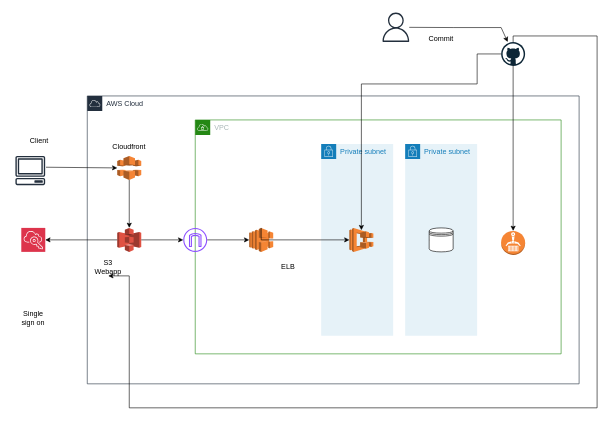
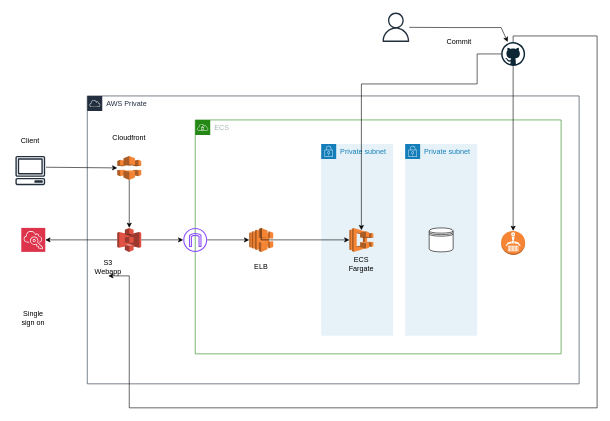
(441, 39) -> (459, 42)
(123, 104) -> (127, 104)
(221, 128) -> (221, 128)
(39, 141) -> (30, 141)
(129, 147) -> (129, 138)
none -> (362, 264)
(288, 267) -> (261, 267)
